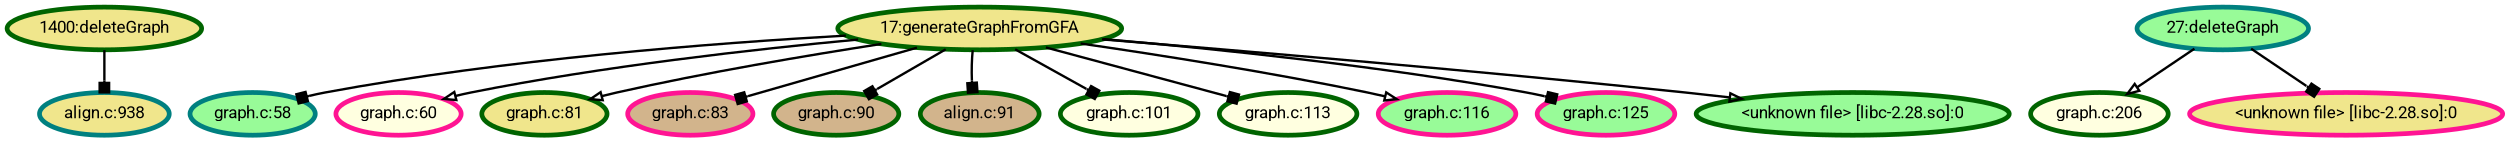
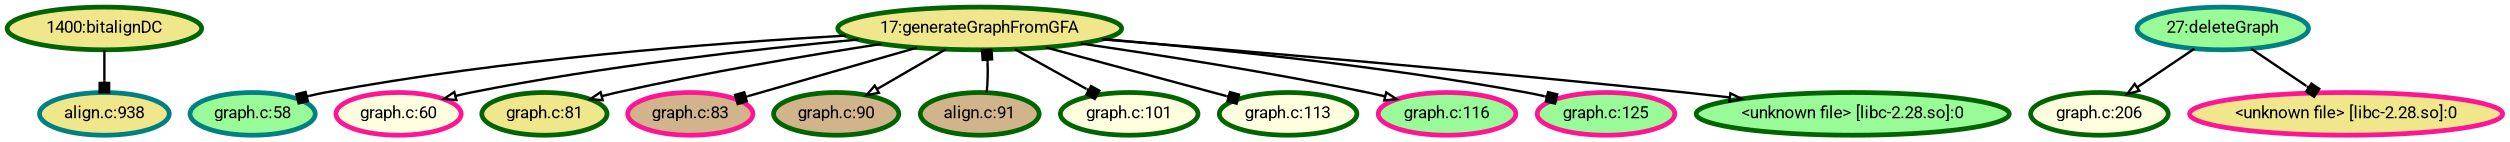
(104, 28) -> (104, 28)
(972, 65) -> (988, 77)
(911, 69) -> (911, 69)
